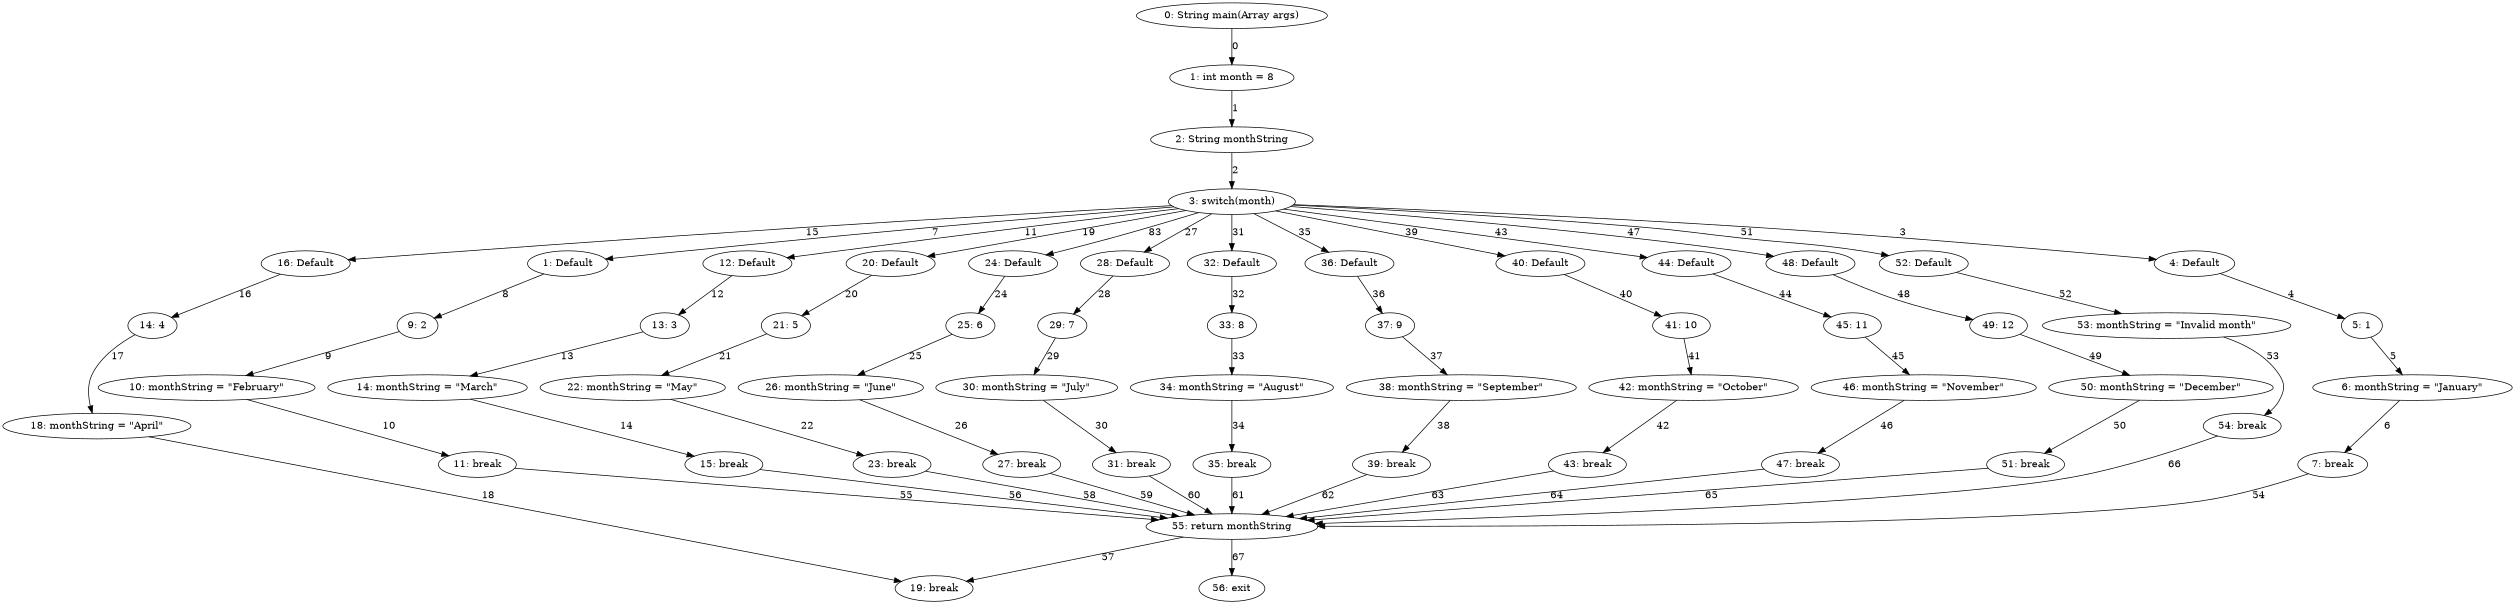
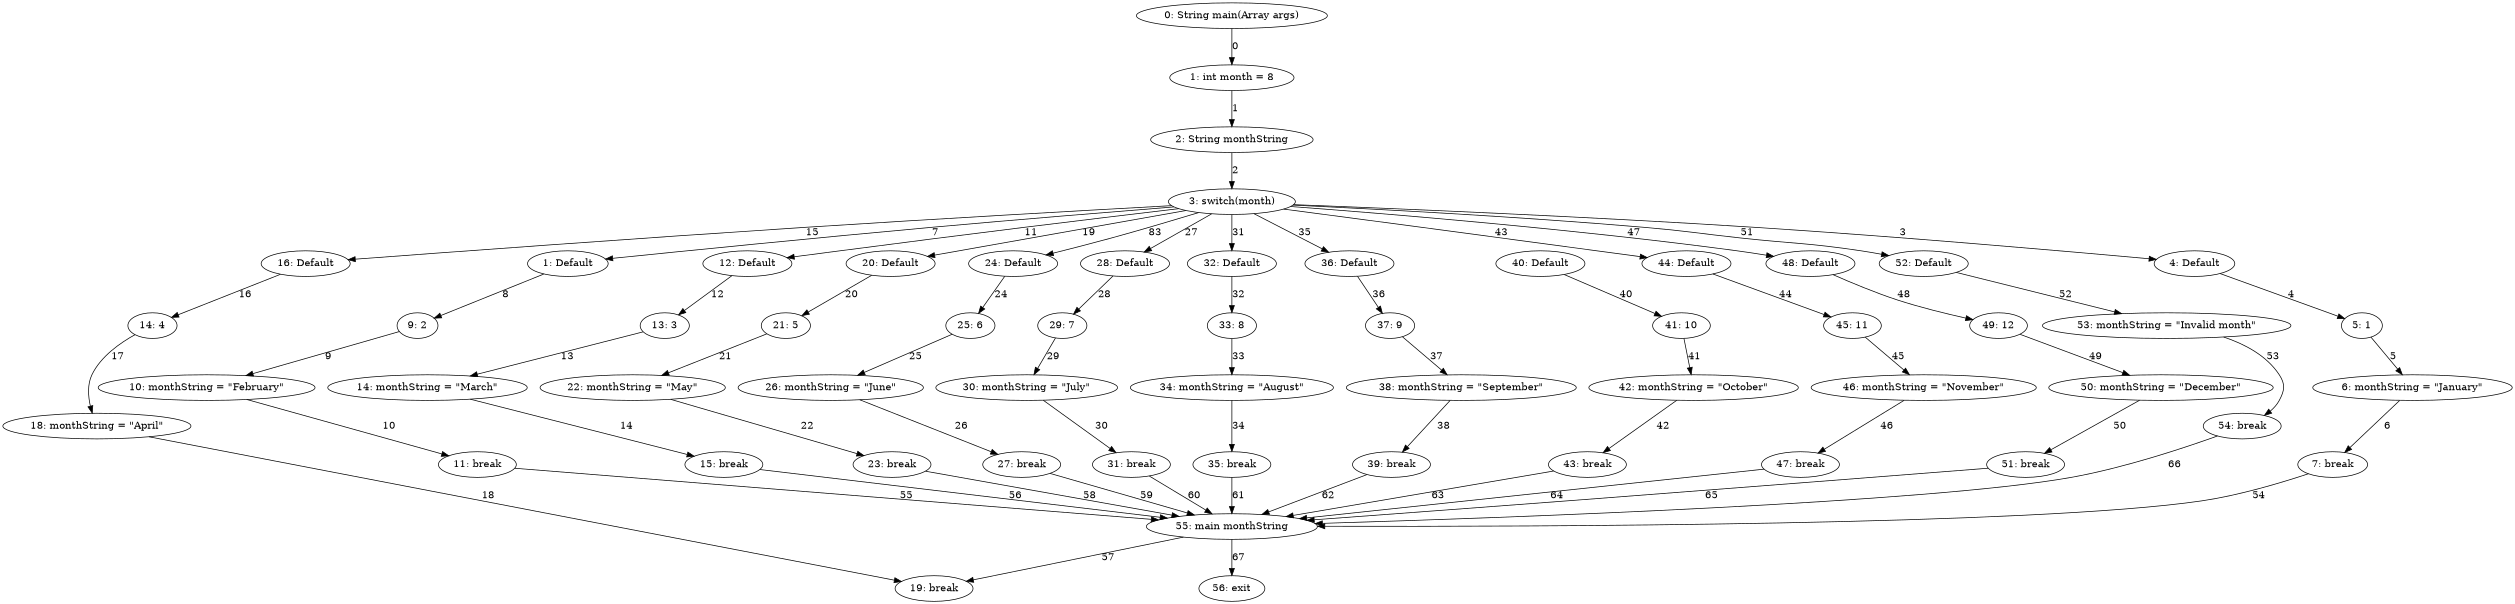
(1387, 233) -> none
(1232, 527) -> (1232, 527)
